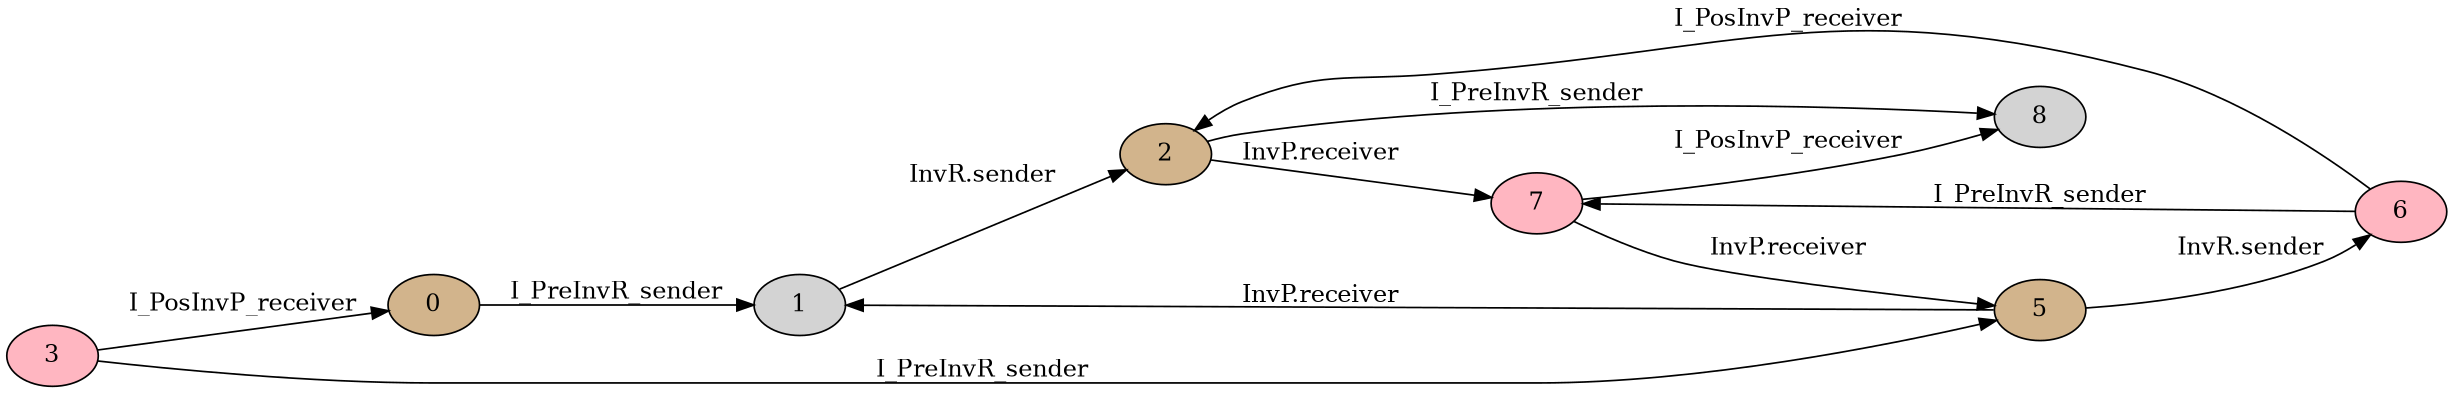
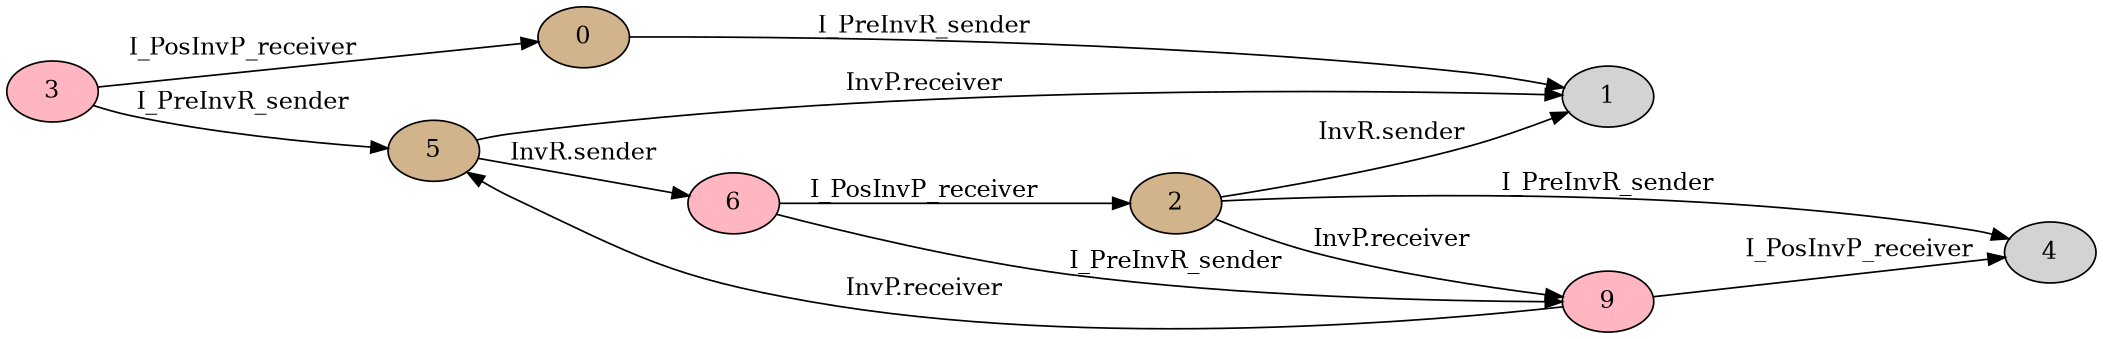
(2040, 117) -> (2050, 252)
(1537, 203) -> (1608, 302)
(975, 233) -> (1389, 166)
